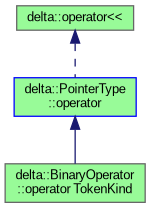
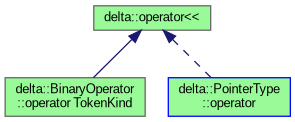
(75, 147) -> (113, 59)
